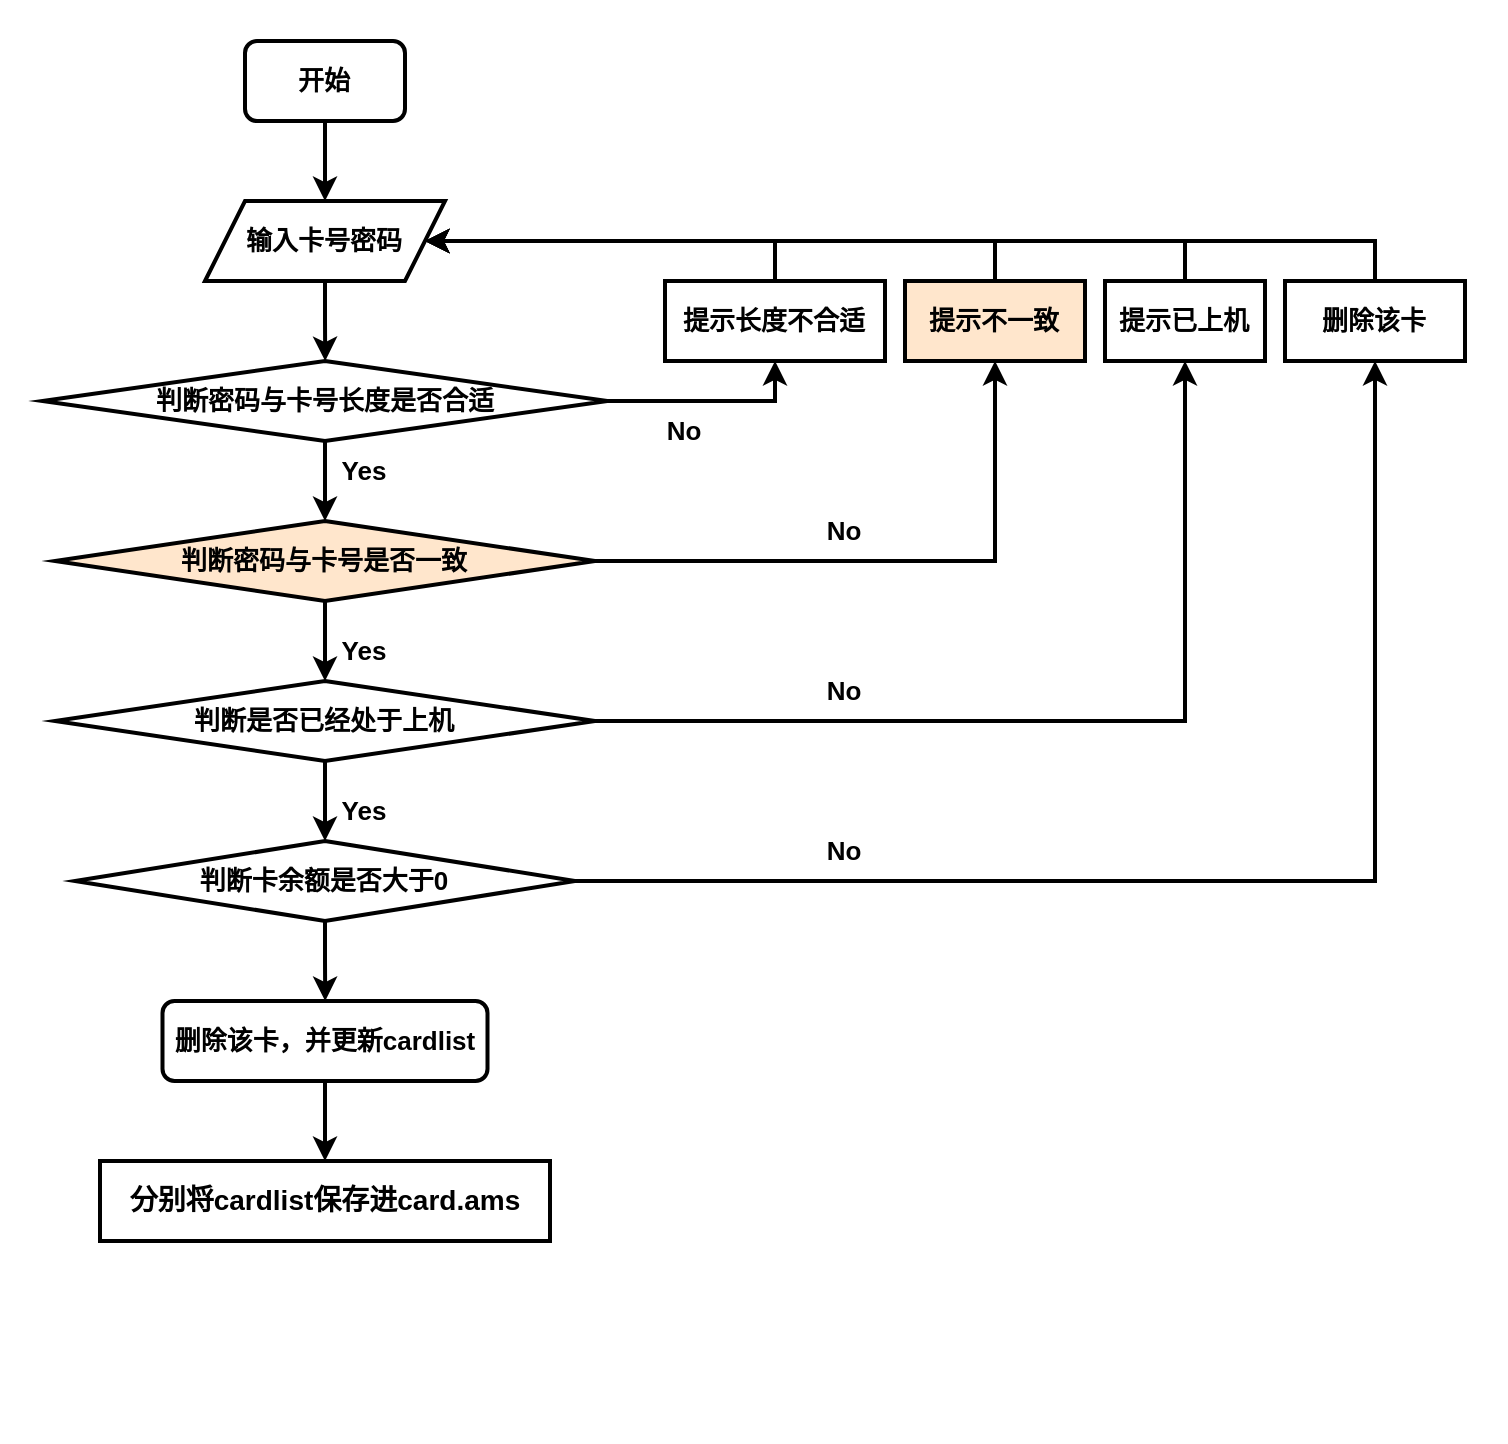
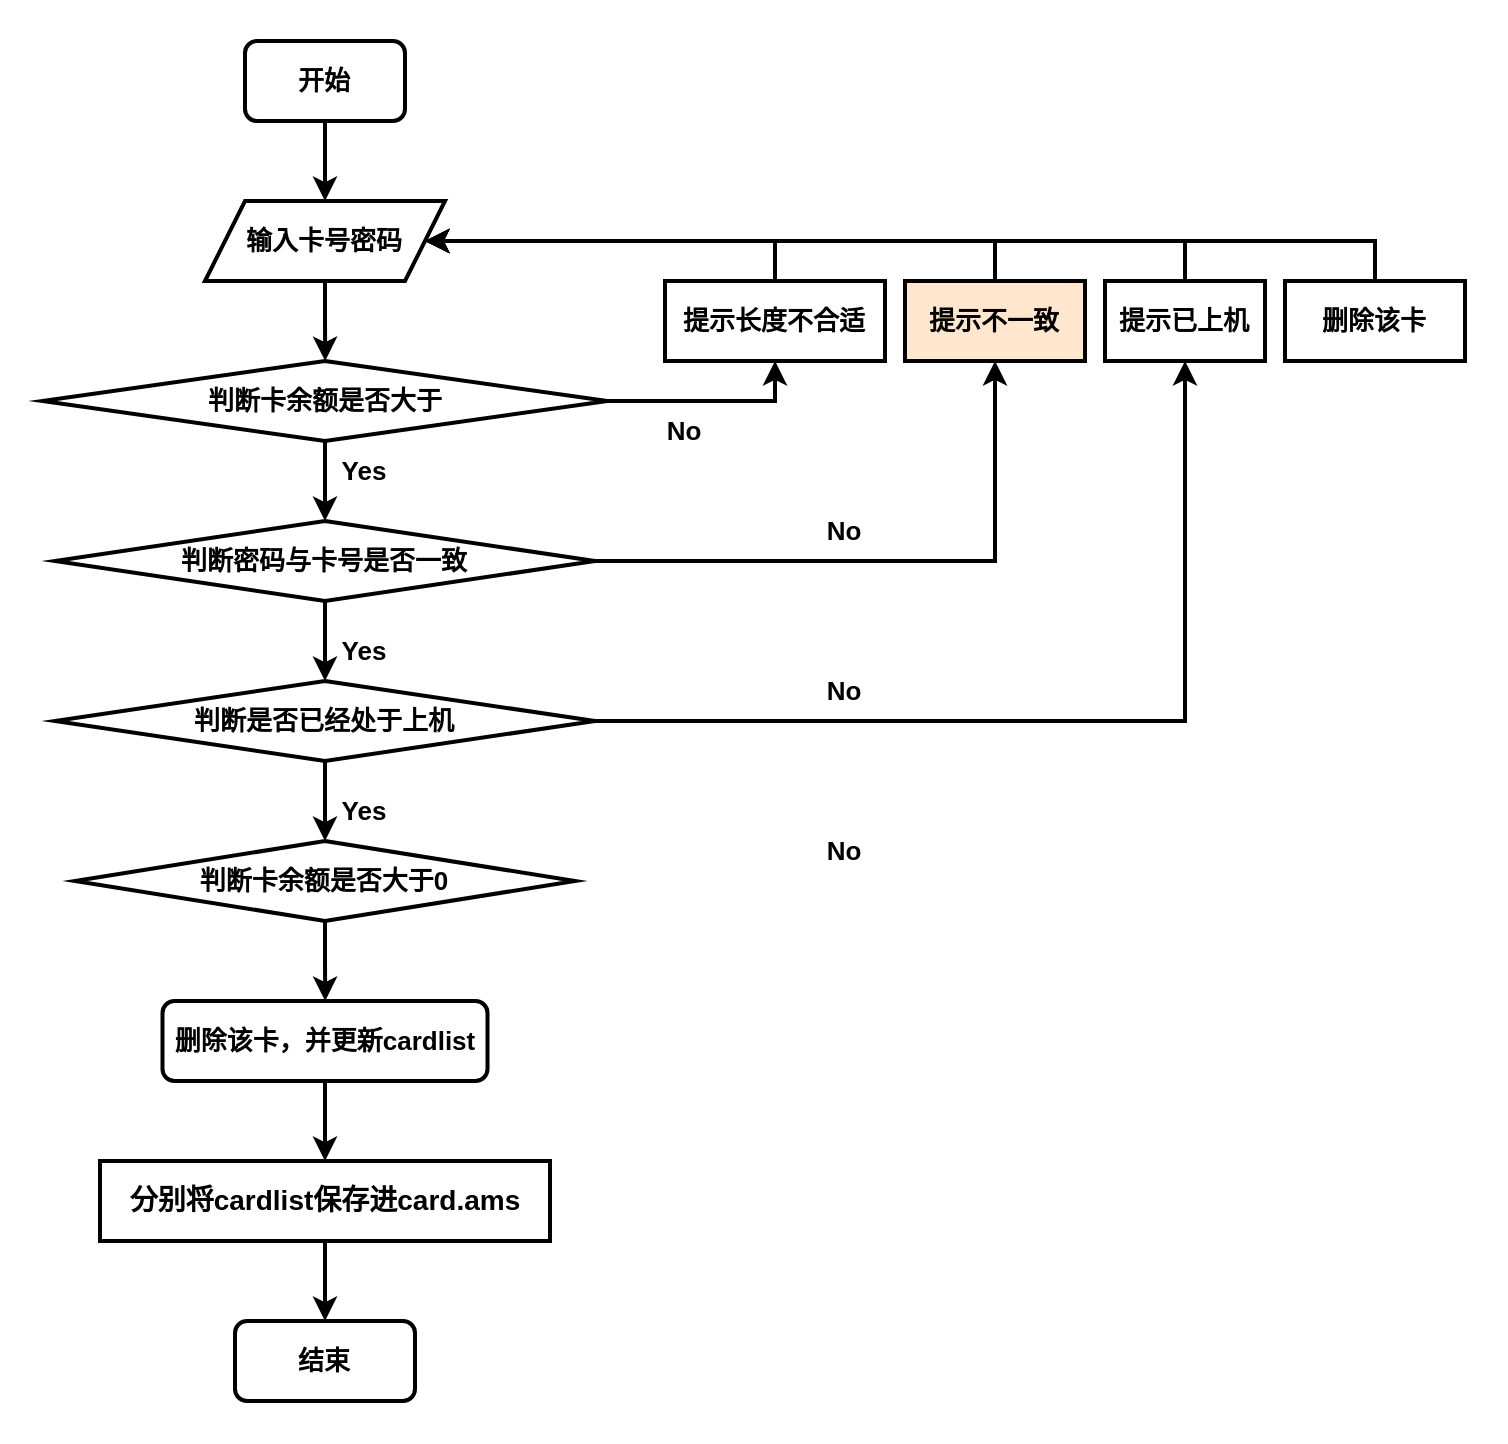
(326, 401) -> (326, 401)
(325, 561) -> (325, 561)
(1227, 881) -> none
none -> (325, 1272)
none -> (325, 1361)
